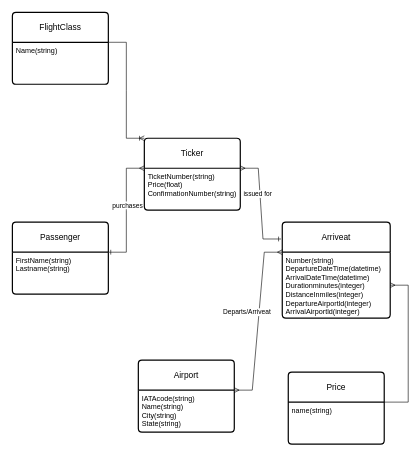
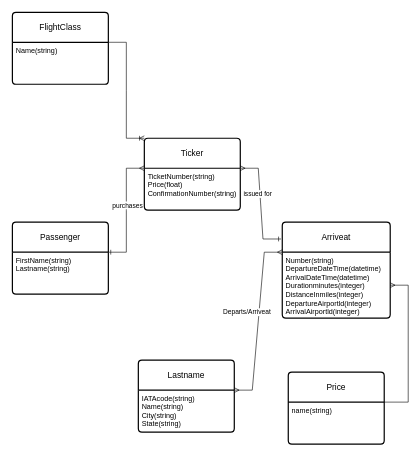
(186, 375) -> (186, 375)
